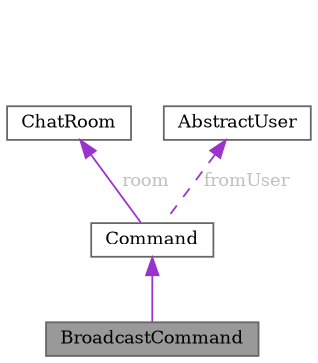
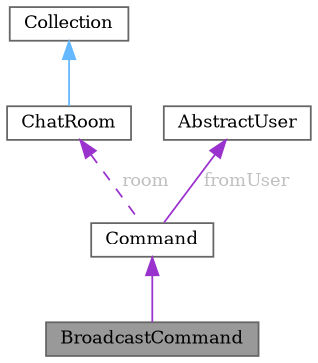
none -> (69, 24)
(116, 188) -> (116, 188)
(190, 188) -> (190, 188)
